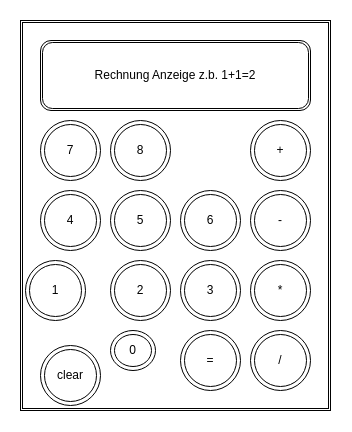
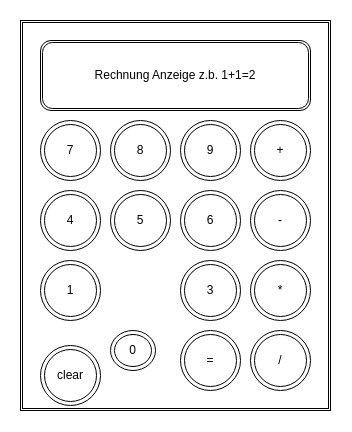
none -> (211, 151)
(56, 291) -> (71, 291)
(141, 291) -> none
